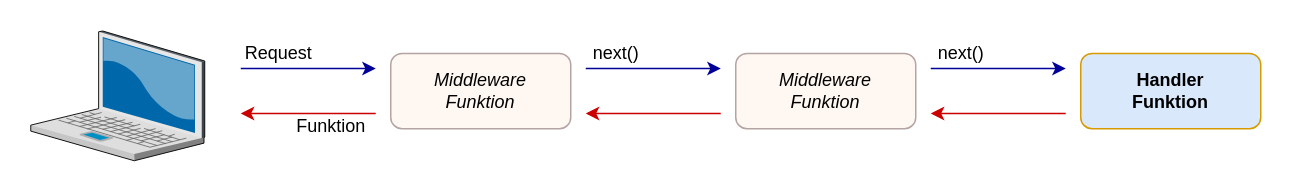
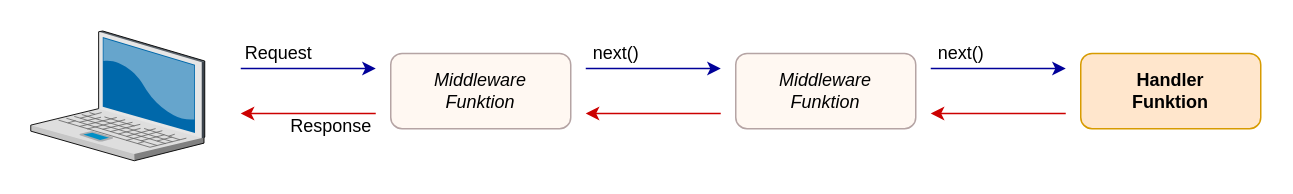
(1171, 91) -> (1171, 91)
(332, 127) -> (332, 127)
